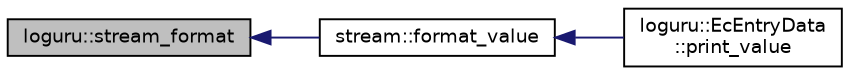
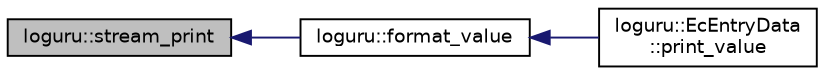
(129, 38) -> (119, 38)
(437, 38) -> (415, 38)
